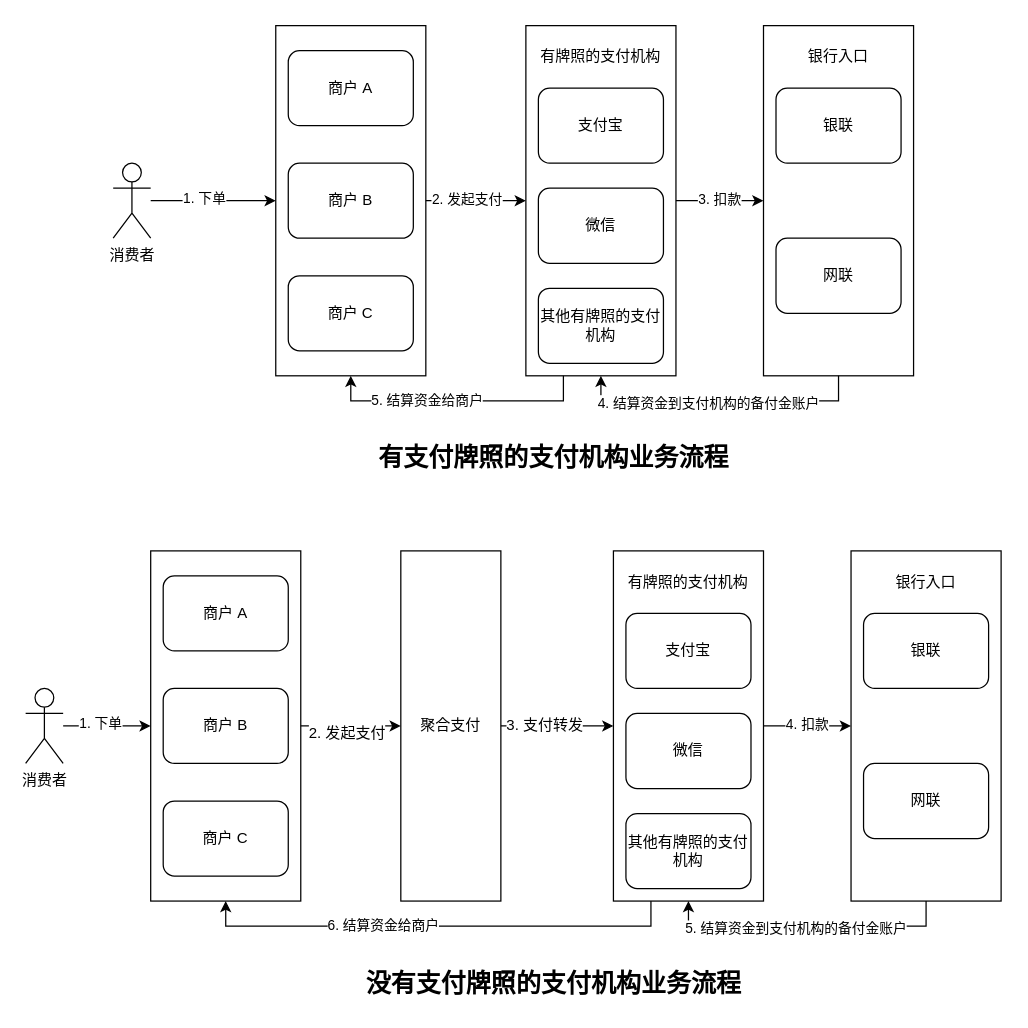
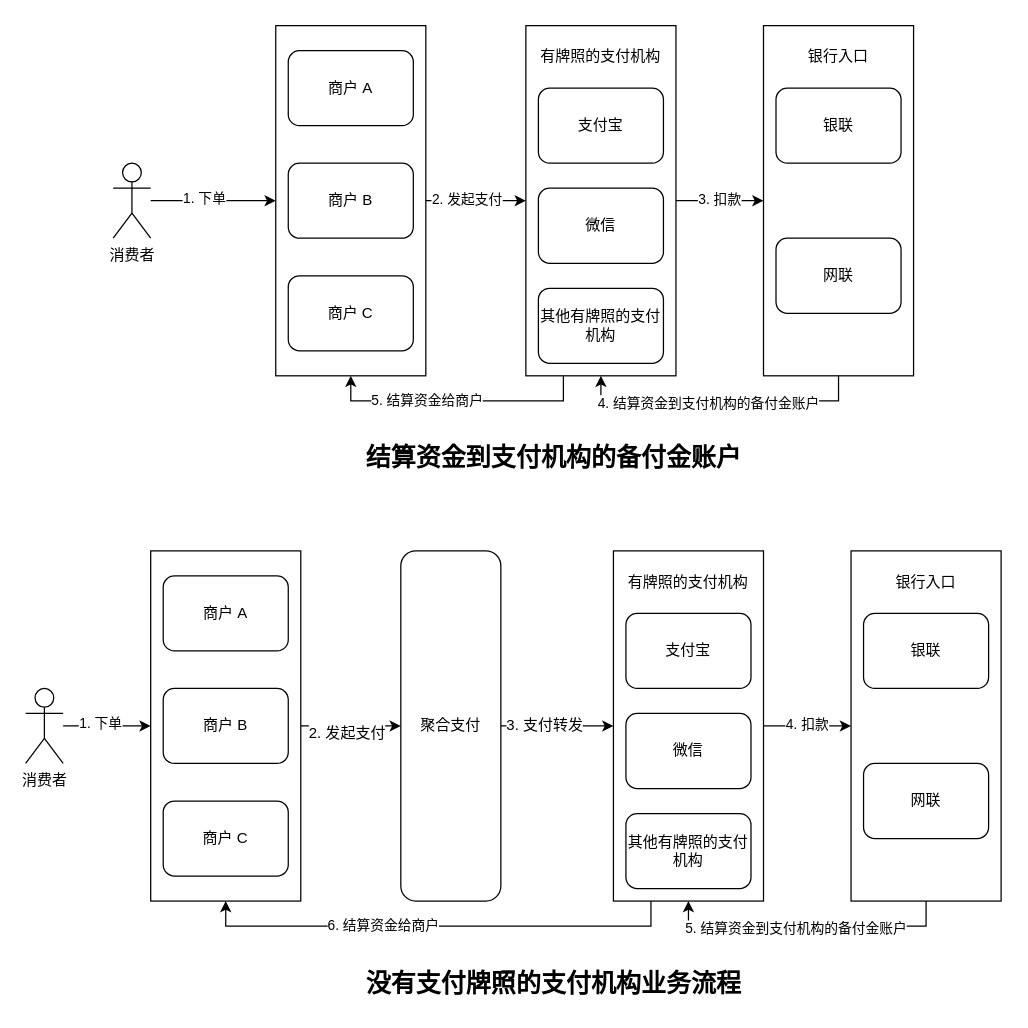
(554, 457) -> (554, 457)
(451, 726) -> (451, 726)
